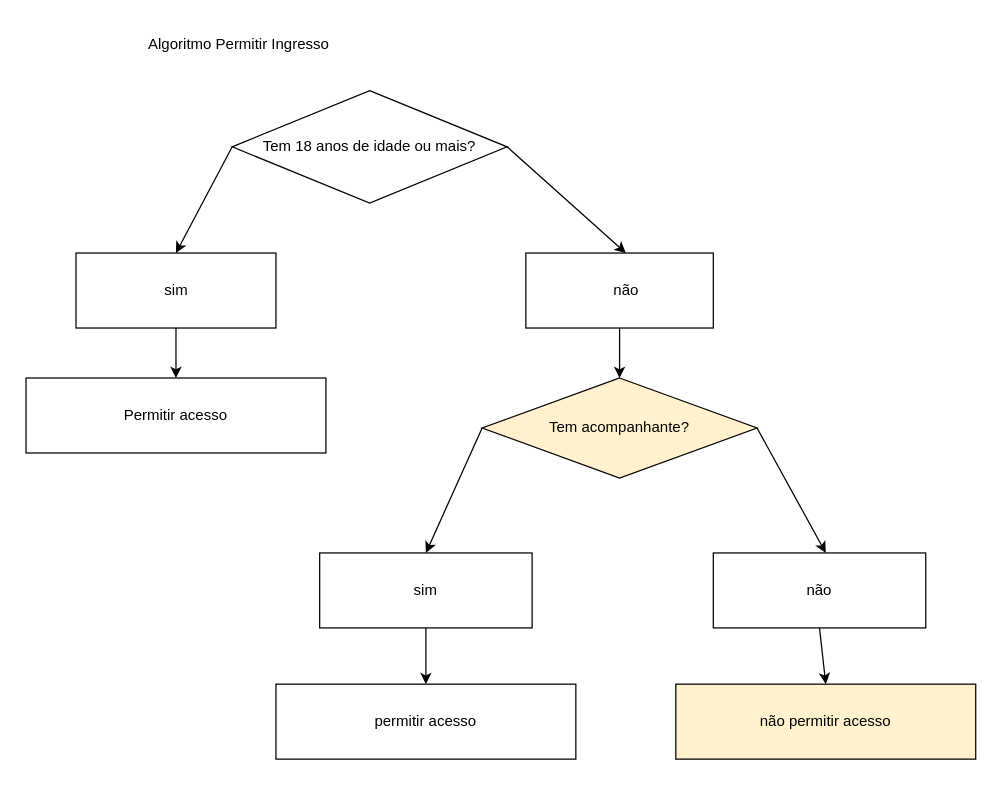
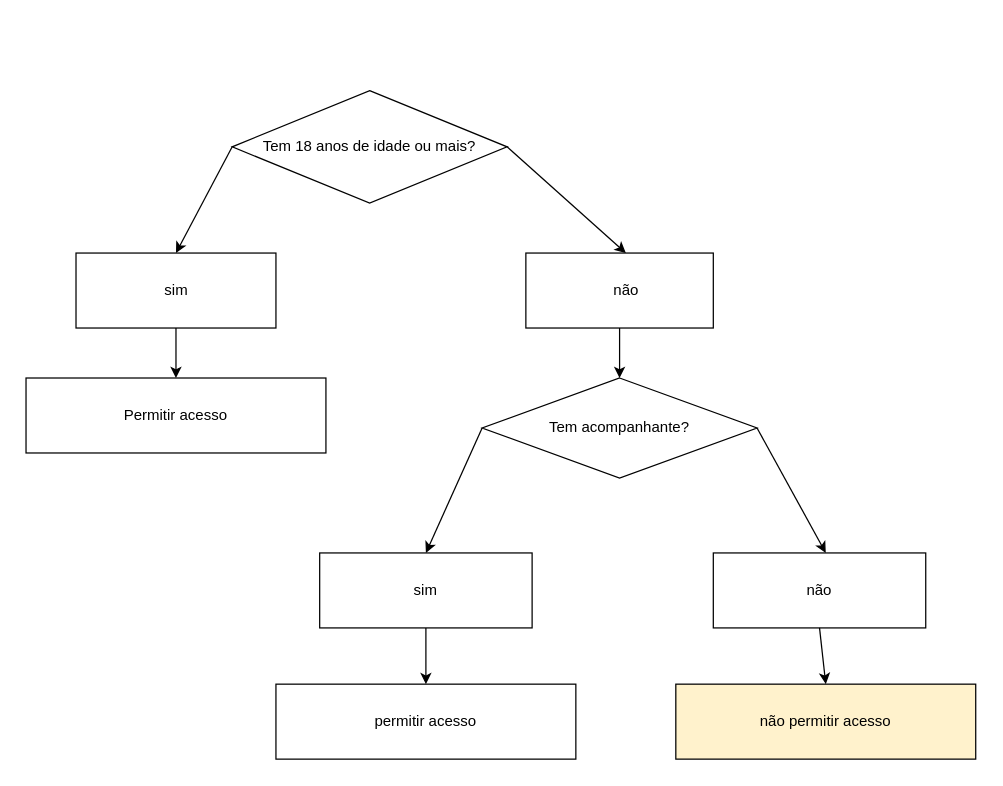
(238, 44) -> none
(619, 428) -> (619, 428)
